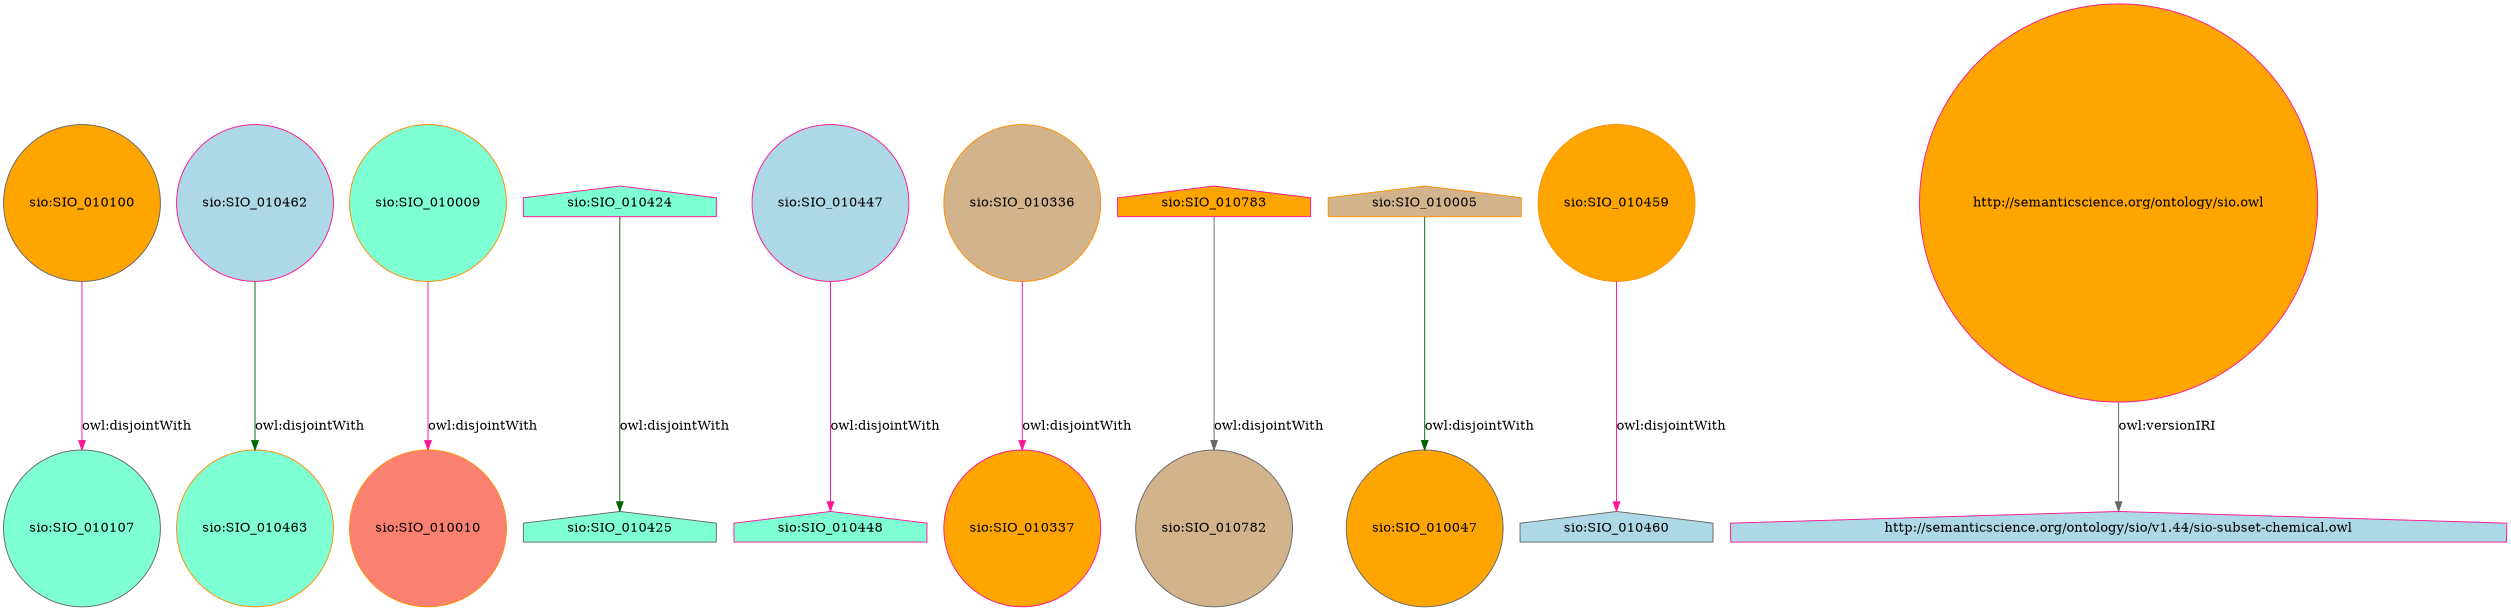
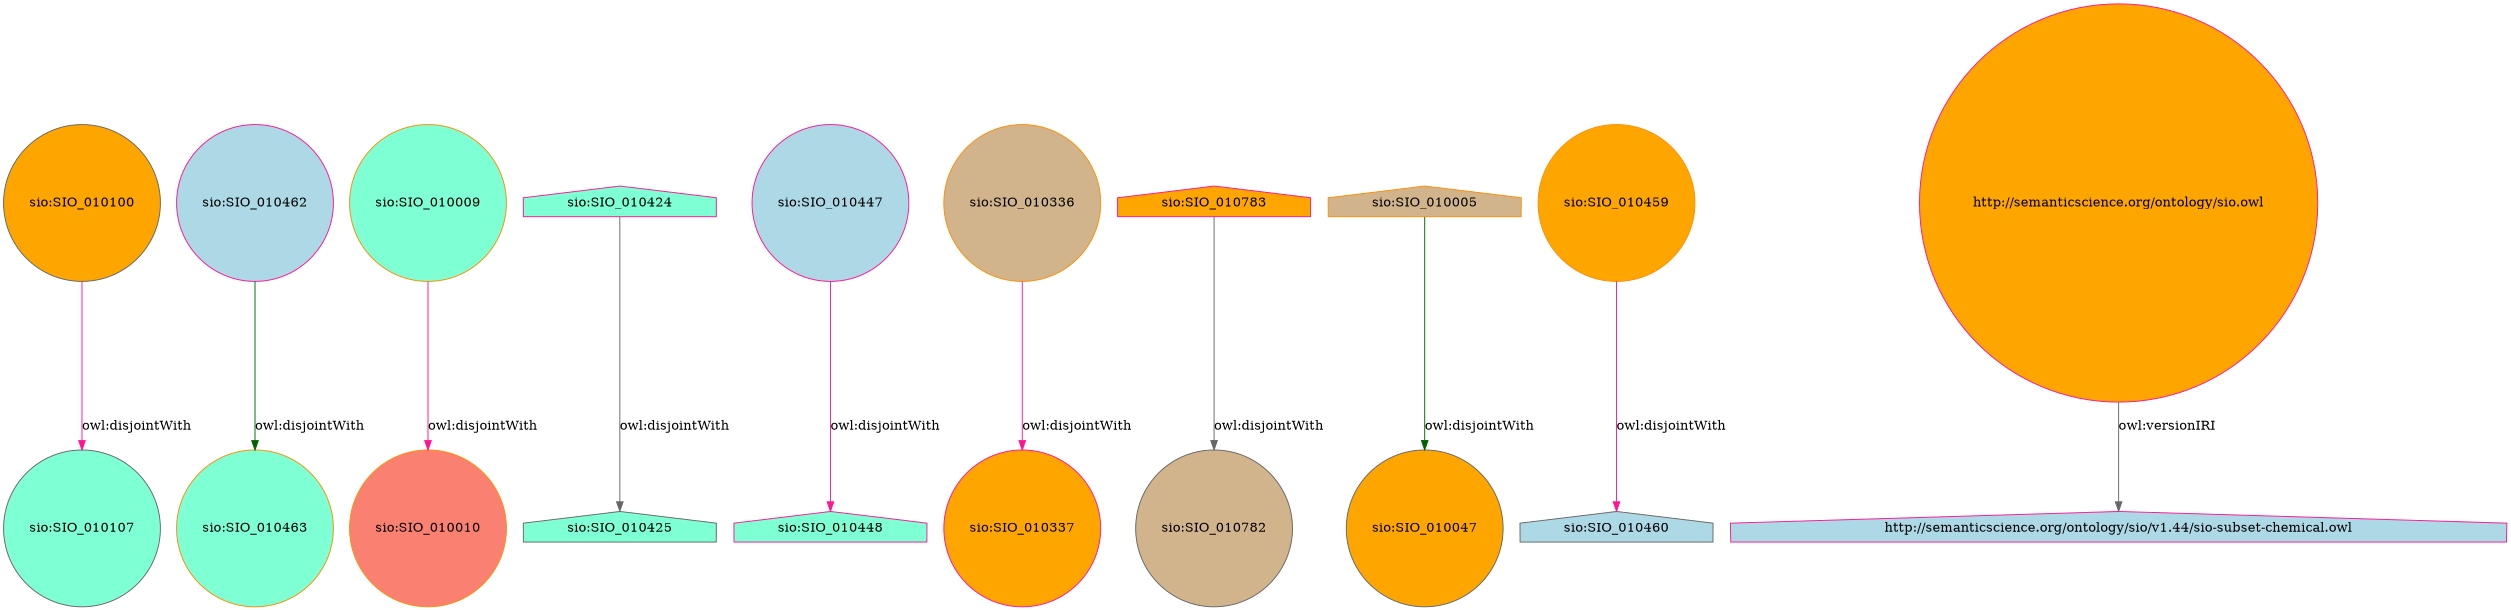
(620, 359) -> (620, 359)
